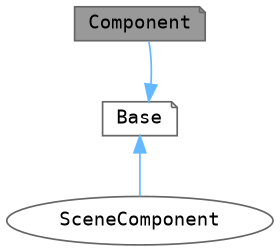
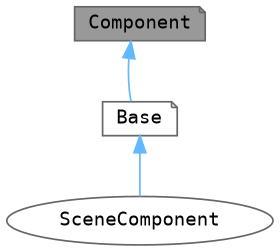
(151, 63) -> (129, 80)
